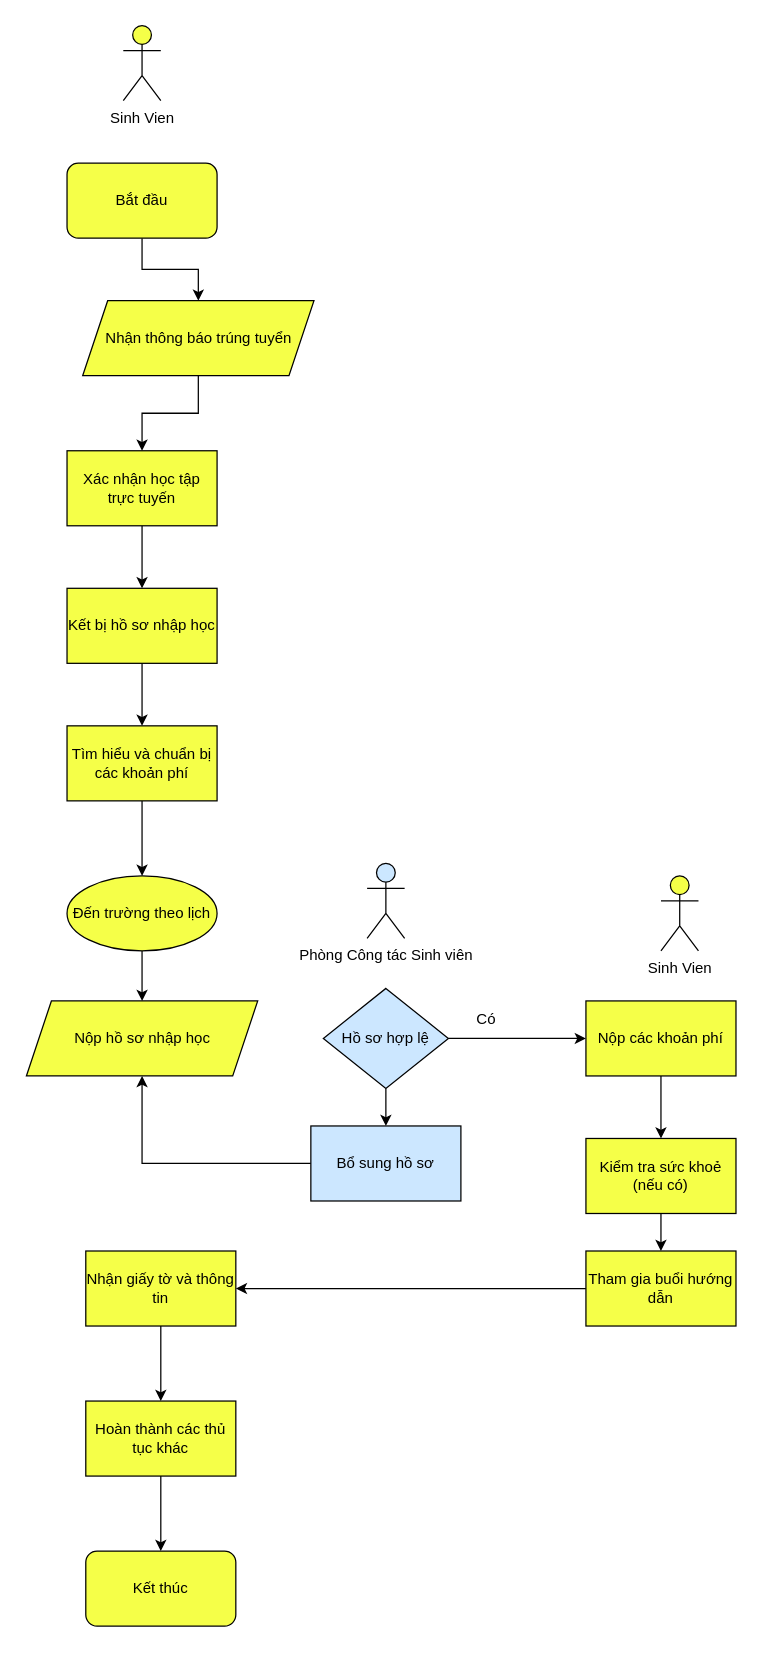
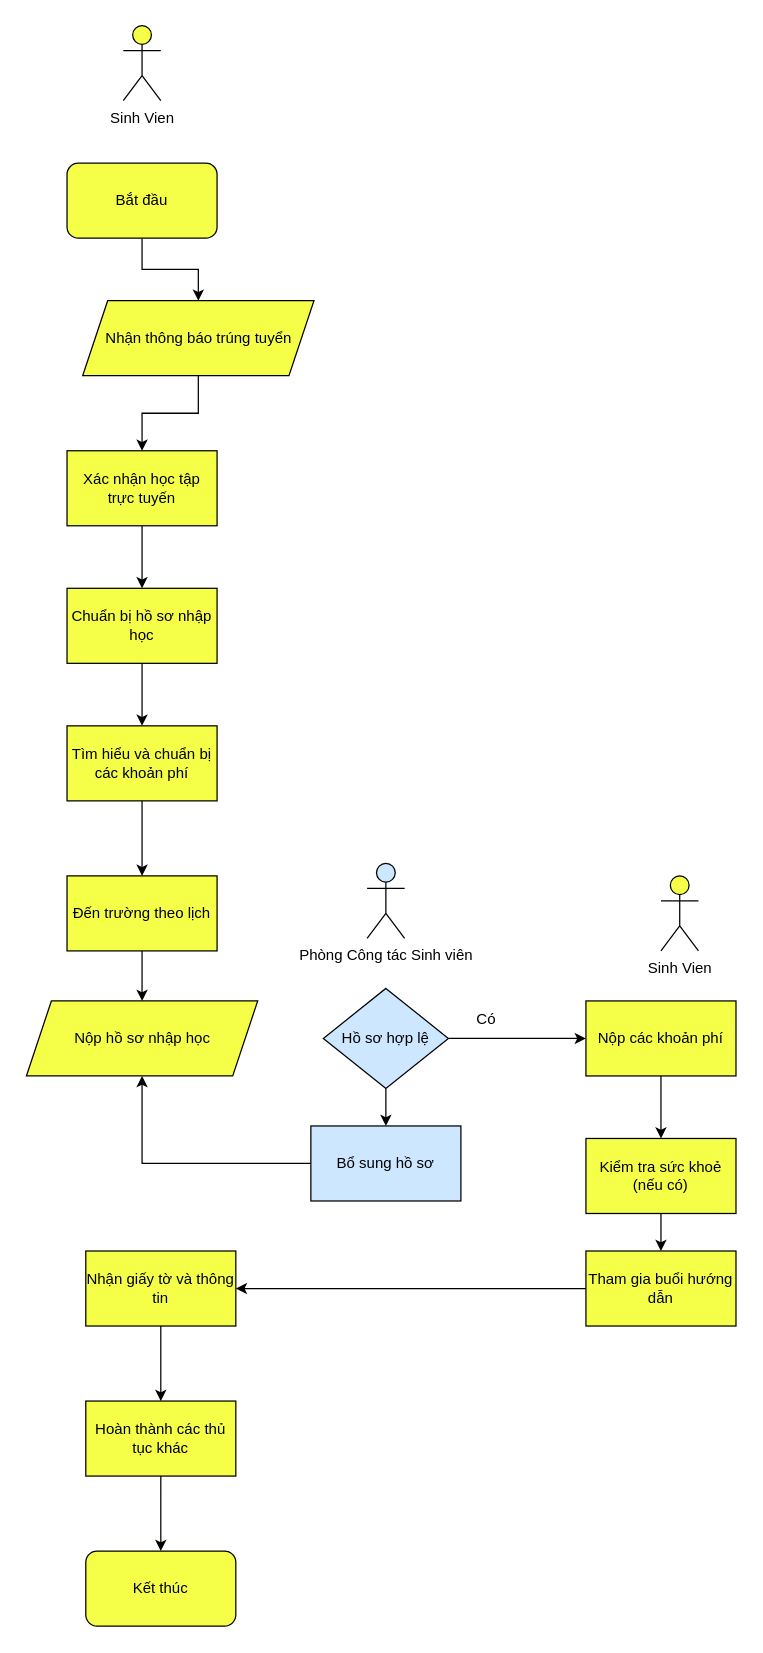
(142, 626) -> (142, 626)
(142, 913) -> (142, 913)
